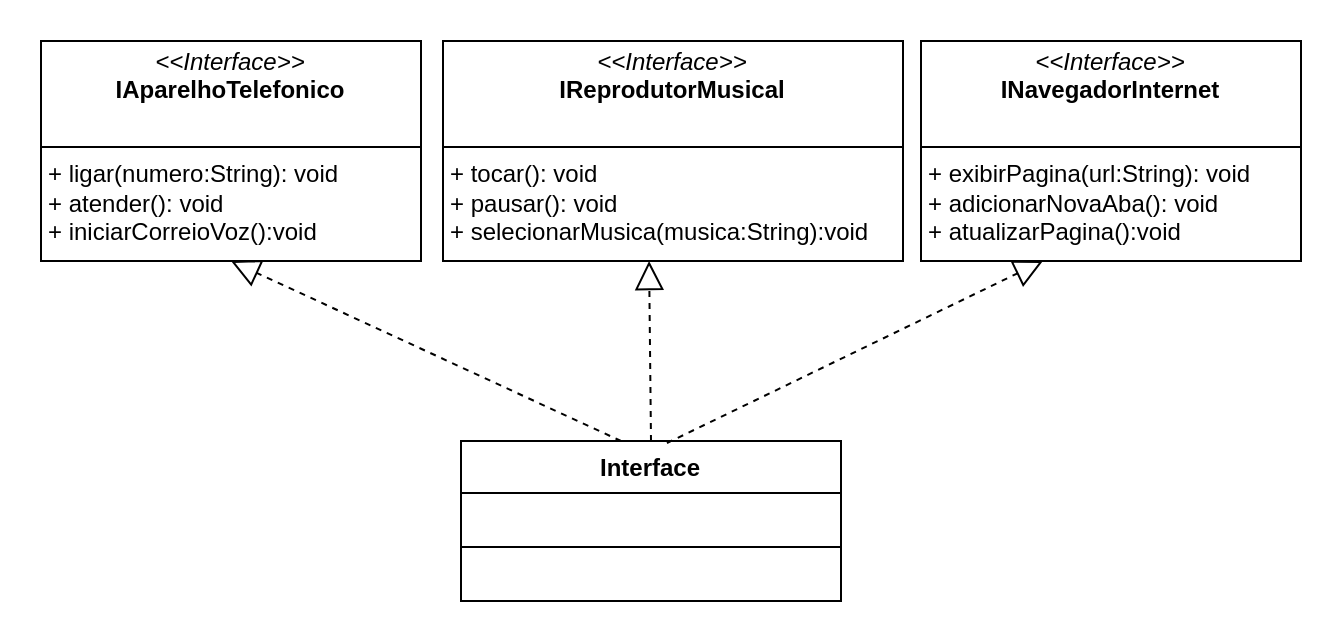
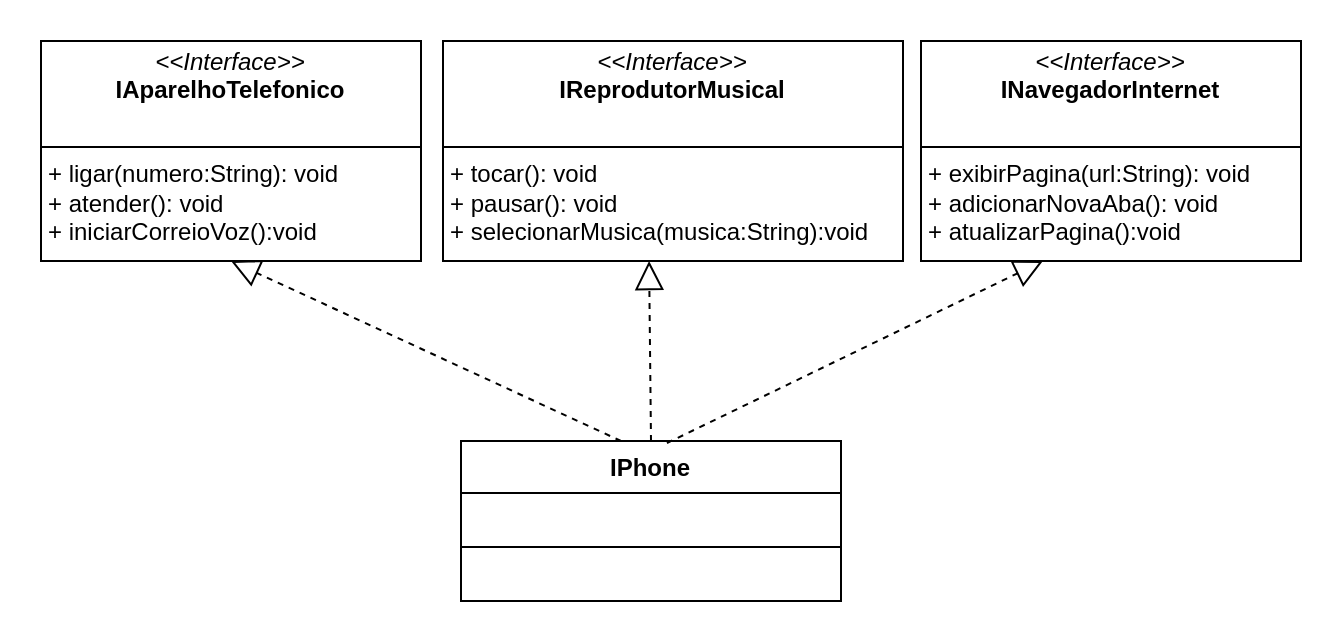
(651, 469) -> (651, 469)
